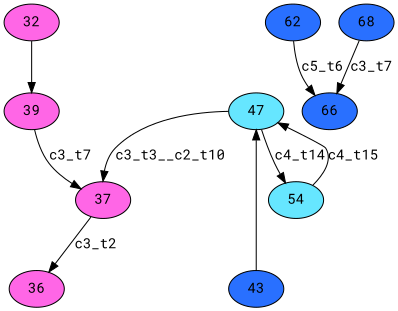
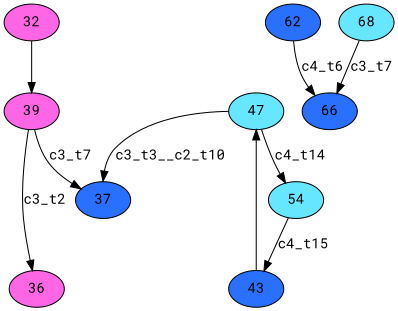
(366, 22) -> (366, 22)
(323, 67) -> (323, 67)
(325, 148) -> (278, 240)
(103, 200) -> (103, 200)
(73, 240) -> (23, 195)
